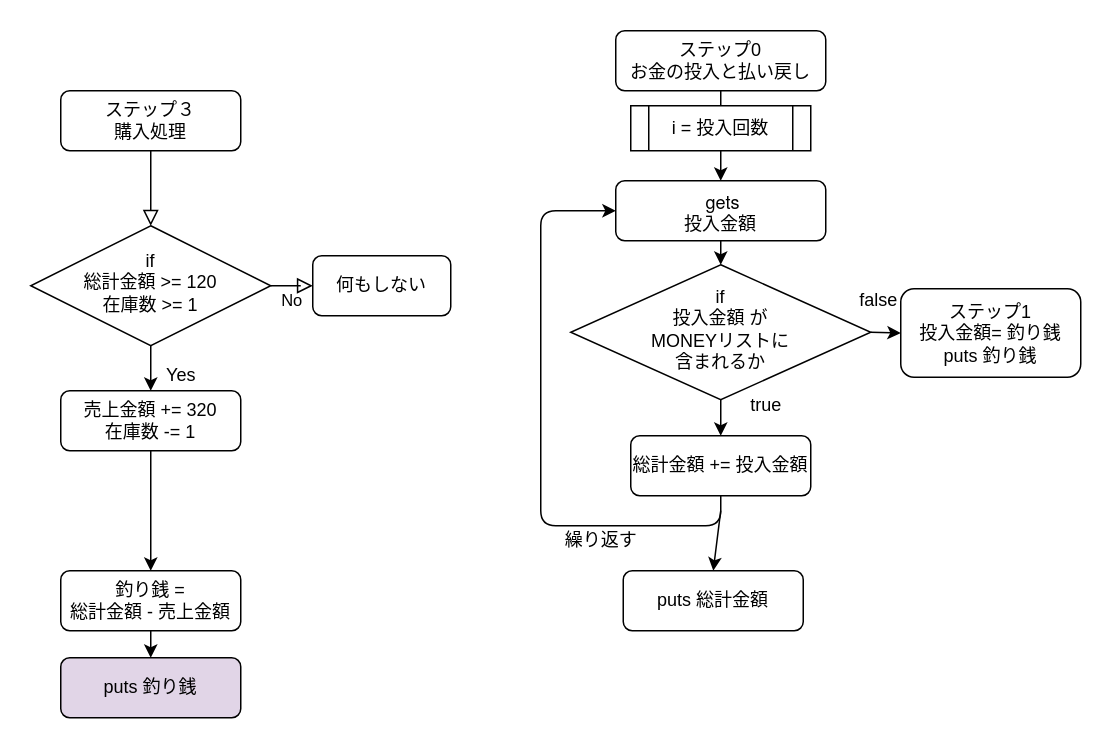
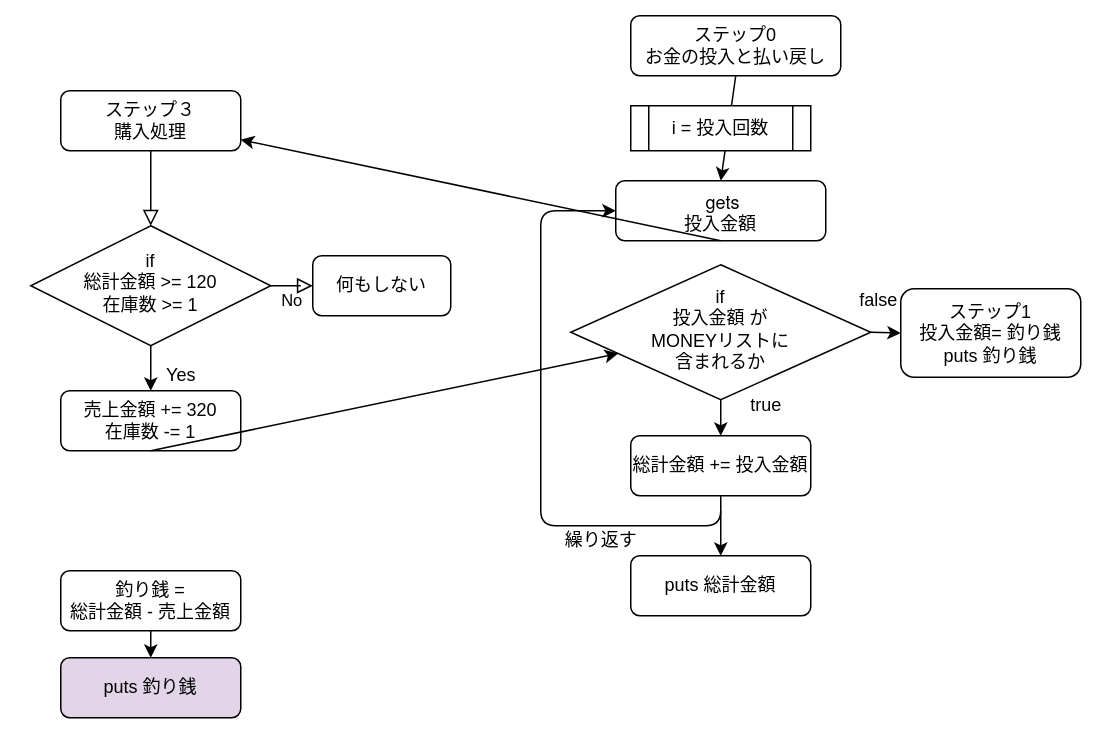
(721, 61) -> (736, 46)
(721, 248) -> (409, 175)
(151, 506) -> (379, 403)
(713, 601) -> (721, 586)
